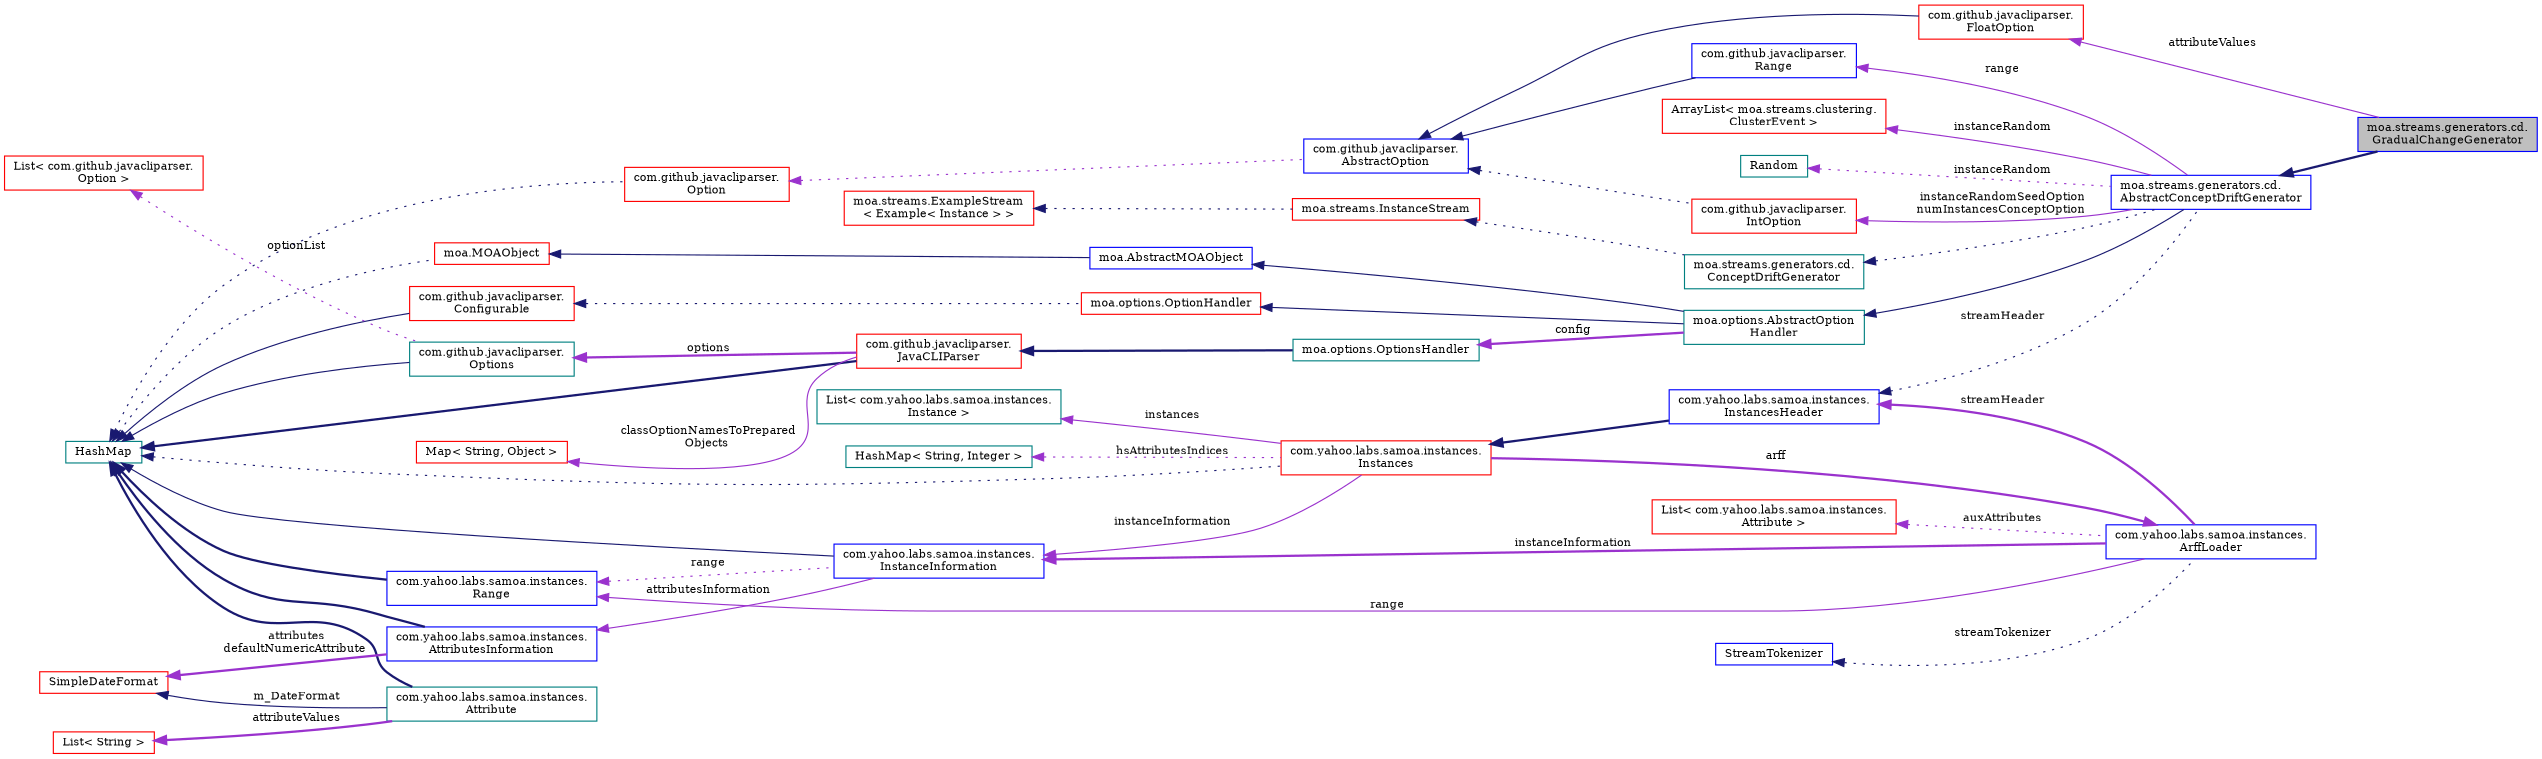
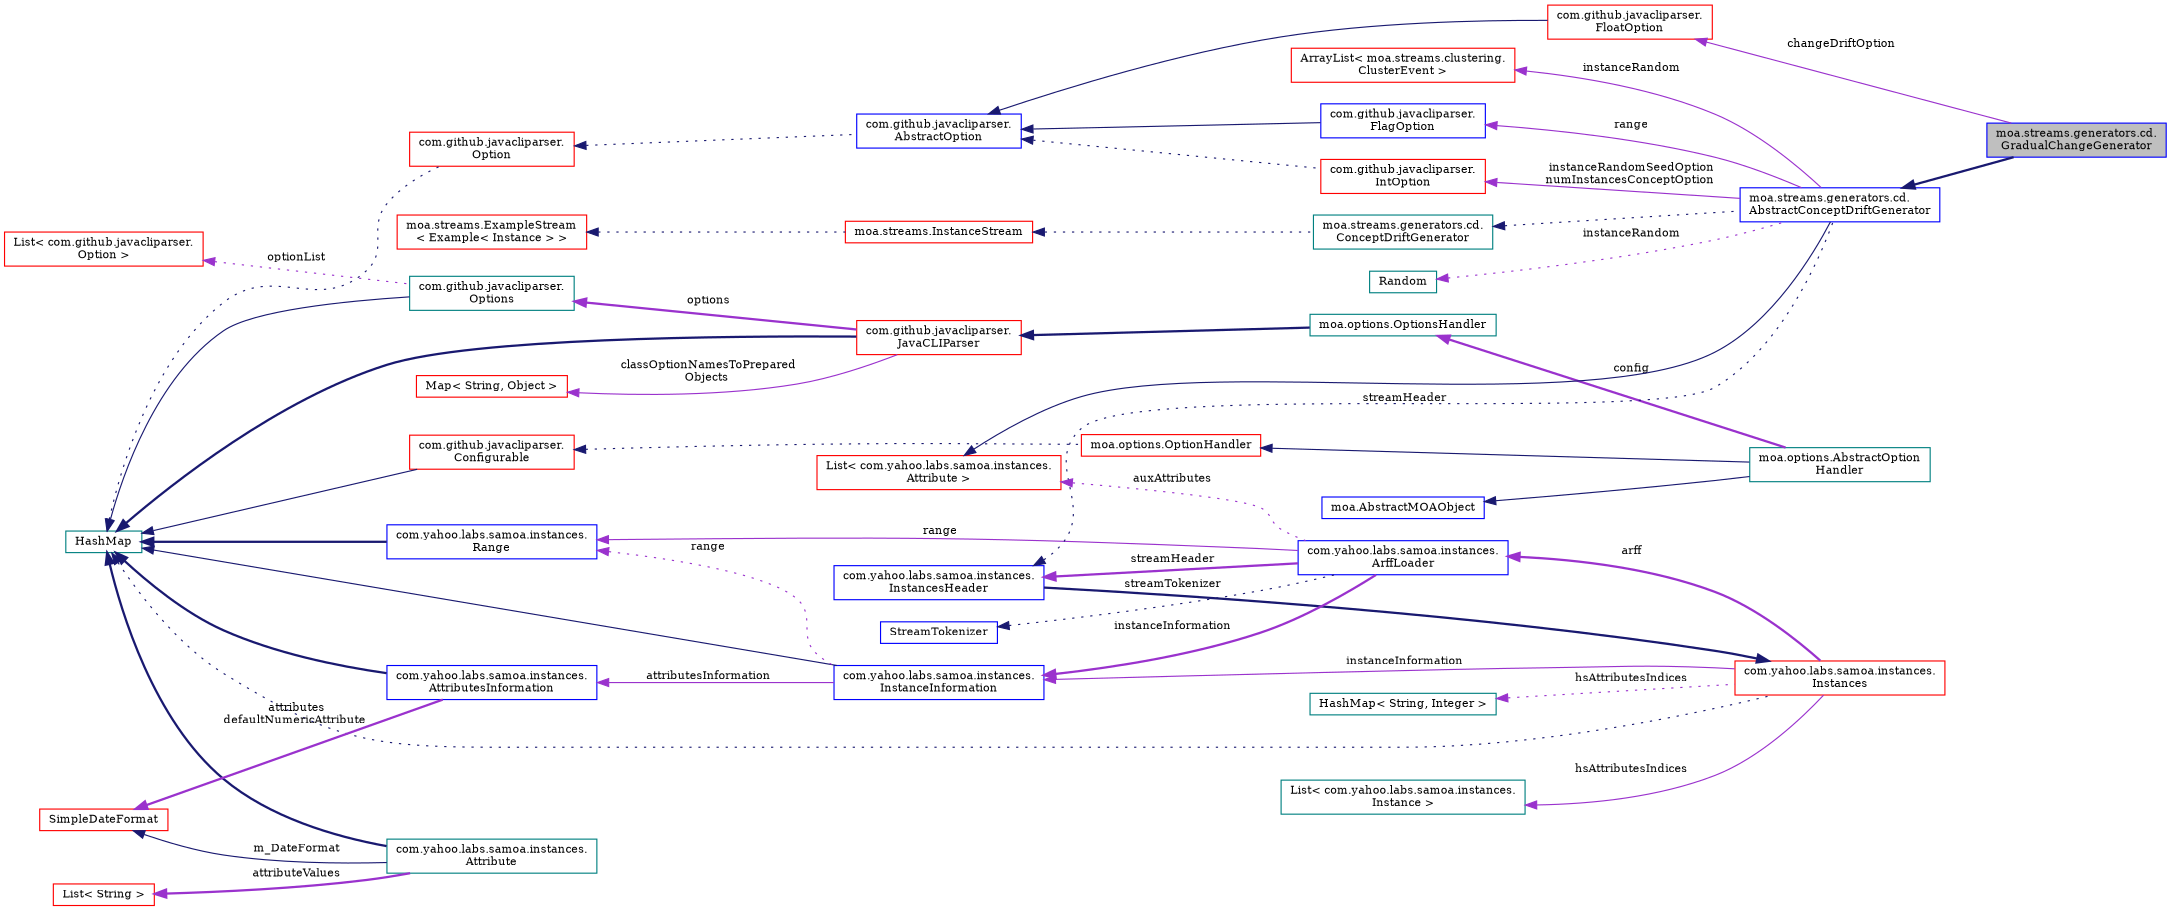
(2211, 43) -> (1840, 44)
(1774, 61) -> (1403, 121)
(1052, 170) -> (721, 140)
(492, 254) -> none
(2035, 277) -> (1428, 384)
(1171, 415) -> (1630, 769)
